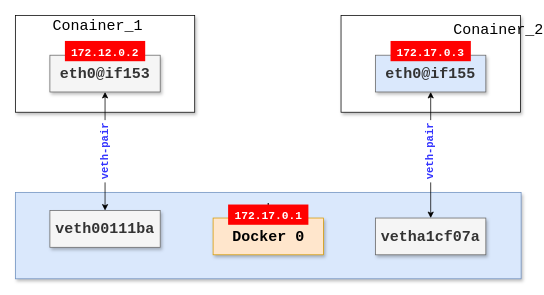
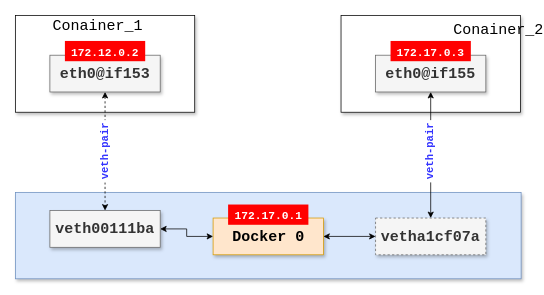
(431, 74) -> (431, 74)
(105, 108) -> (105, 108)
(268, 203) -> (349, 236)
none -> (192, 236)
(431, 236) -> (431, 236)
